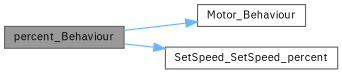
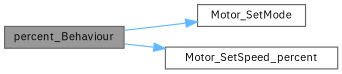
(252, 16) -> (252, 16)
(252, 58) -> (252, 58)
